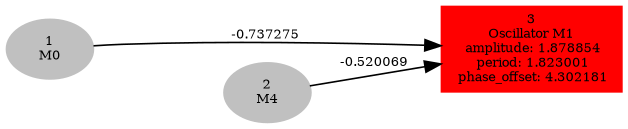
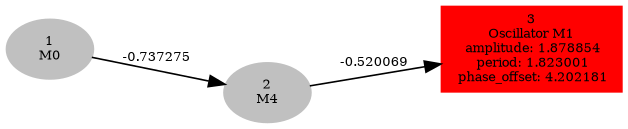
(259, 42) -> (150, 69)
(532, 77) -> (532, 77)
